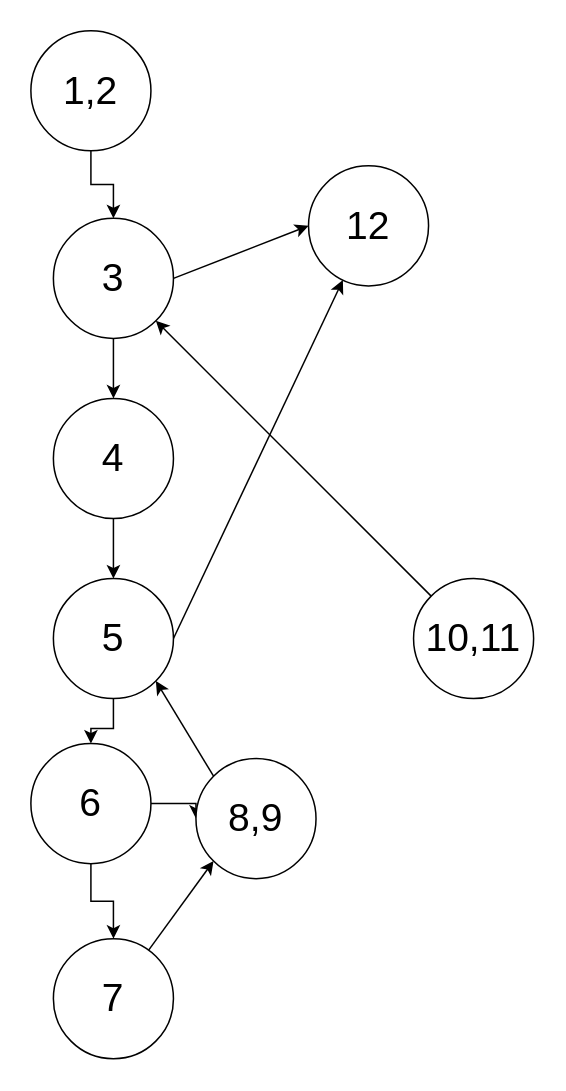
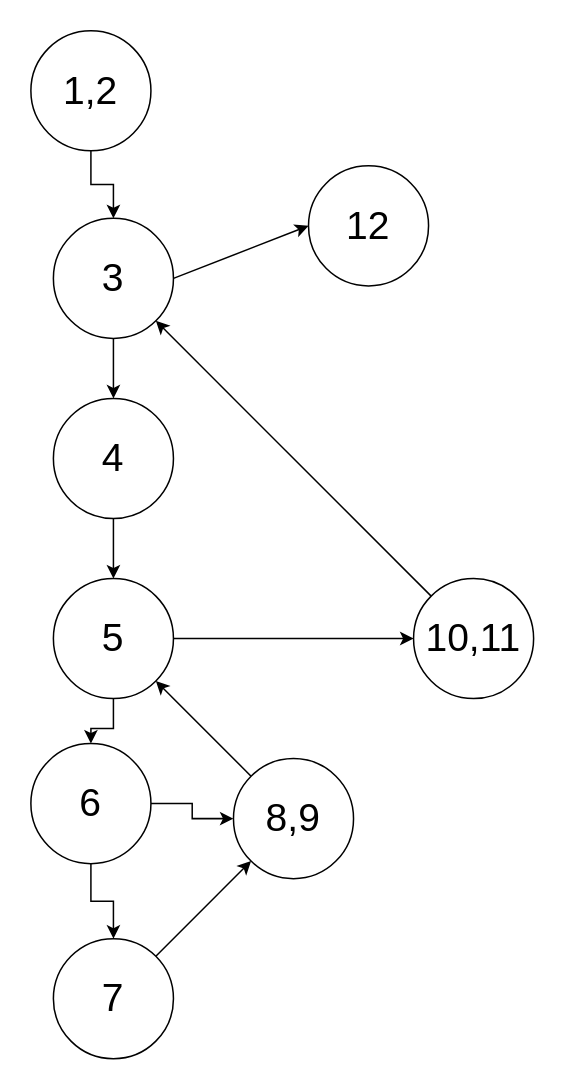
(256, 463) -> (288, 638)
(256, 818) -> (293, 818)
